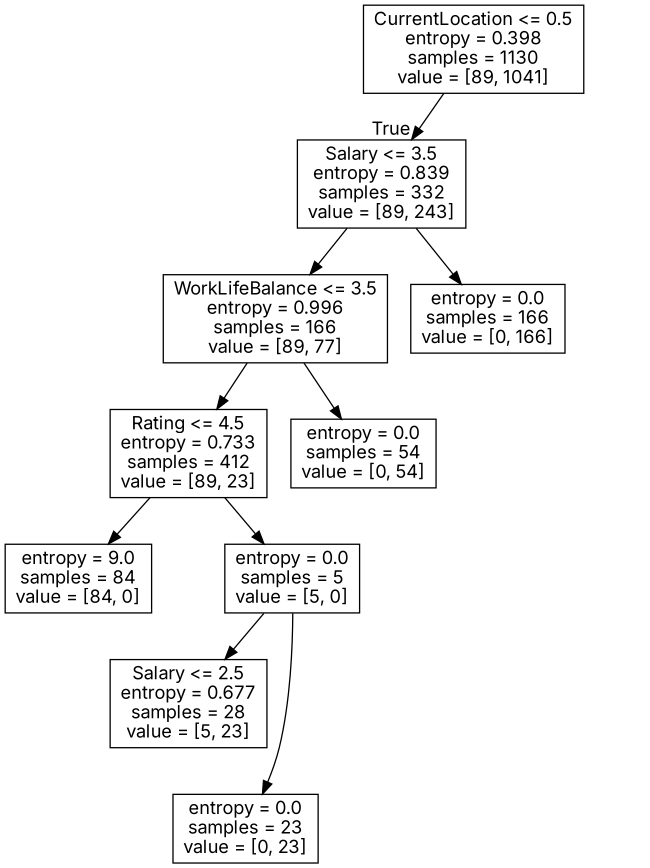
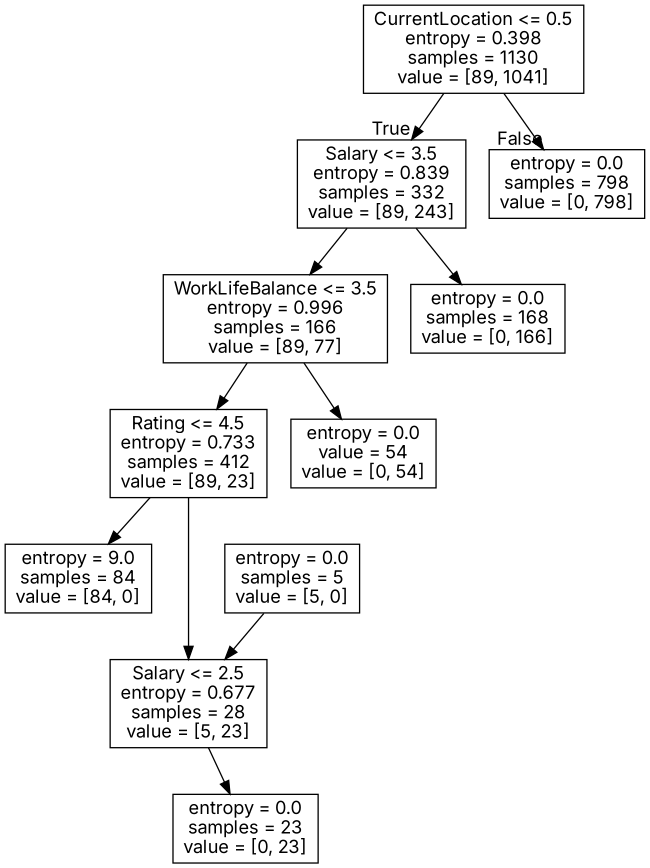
none -> (567, 184)
(488, 319) -> (488, 319)
(363, 454) -> (363, 454)
(240, 516) -> (189, 572)
(288, 699) -> (217, 765)
